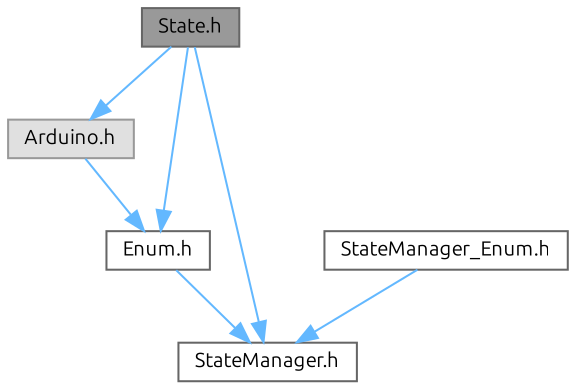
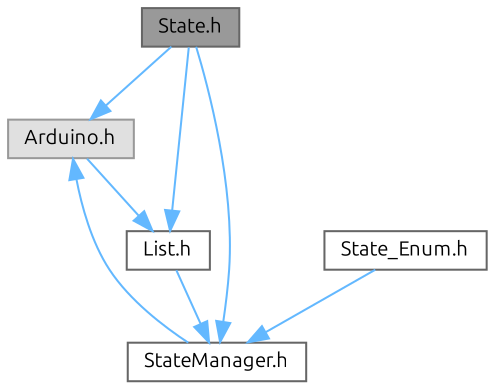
(158, 250) -> (168, 250)
(446, 250) -> (406, 250)
none -> (113, 274)
